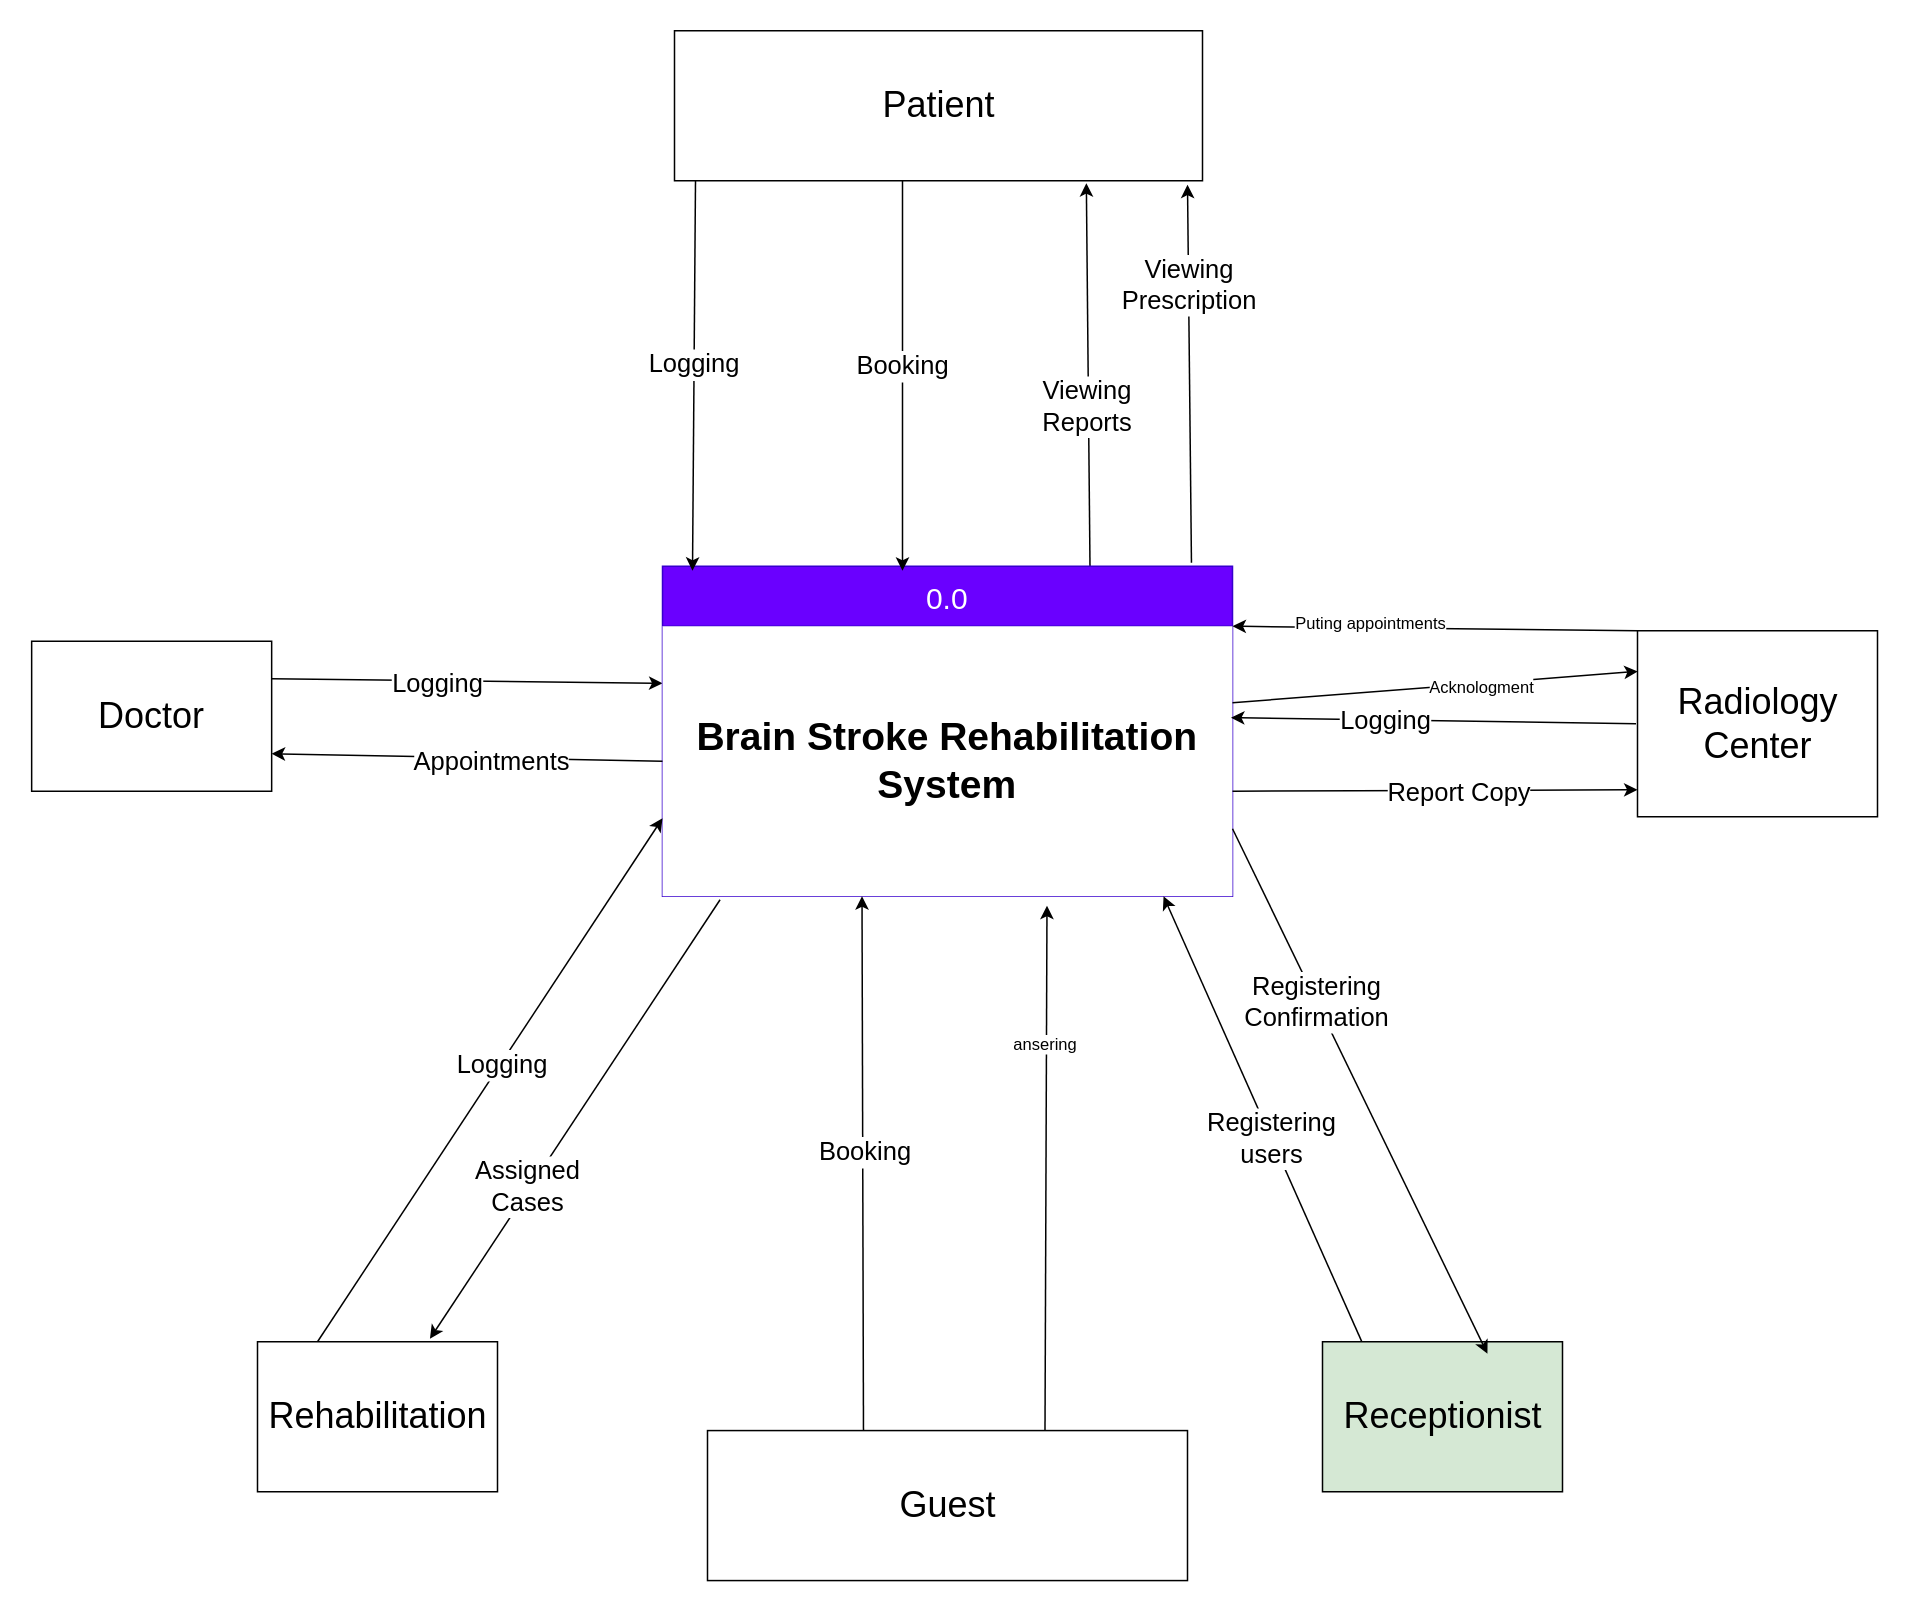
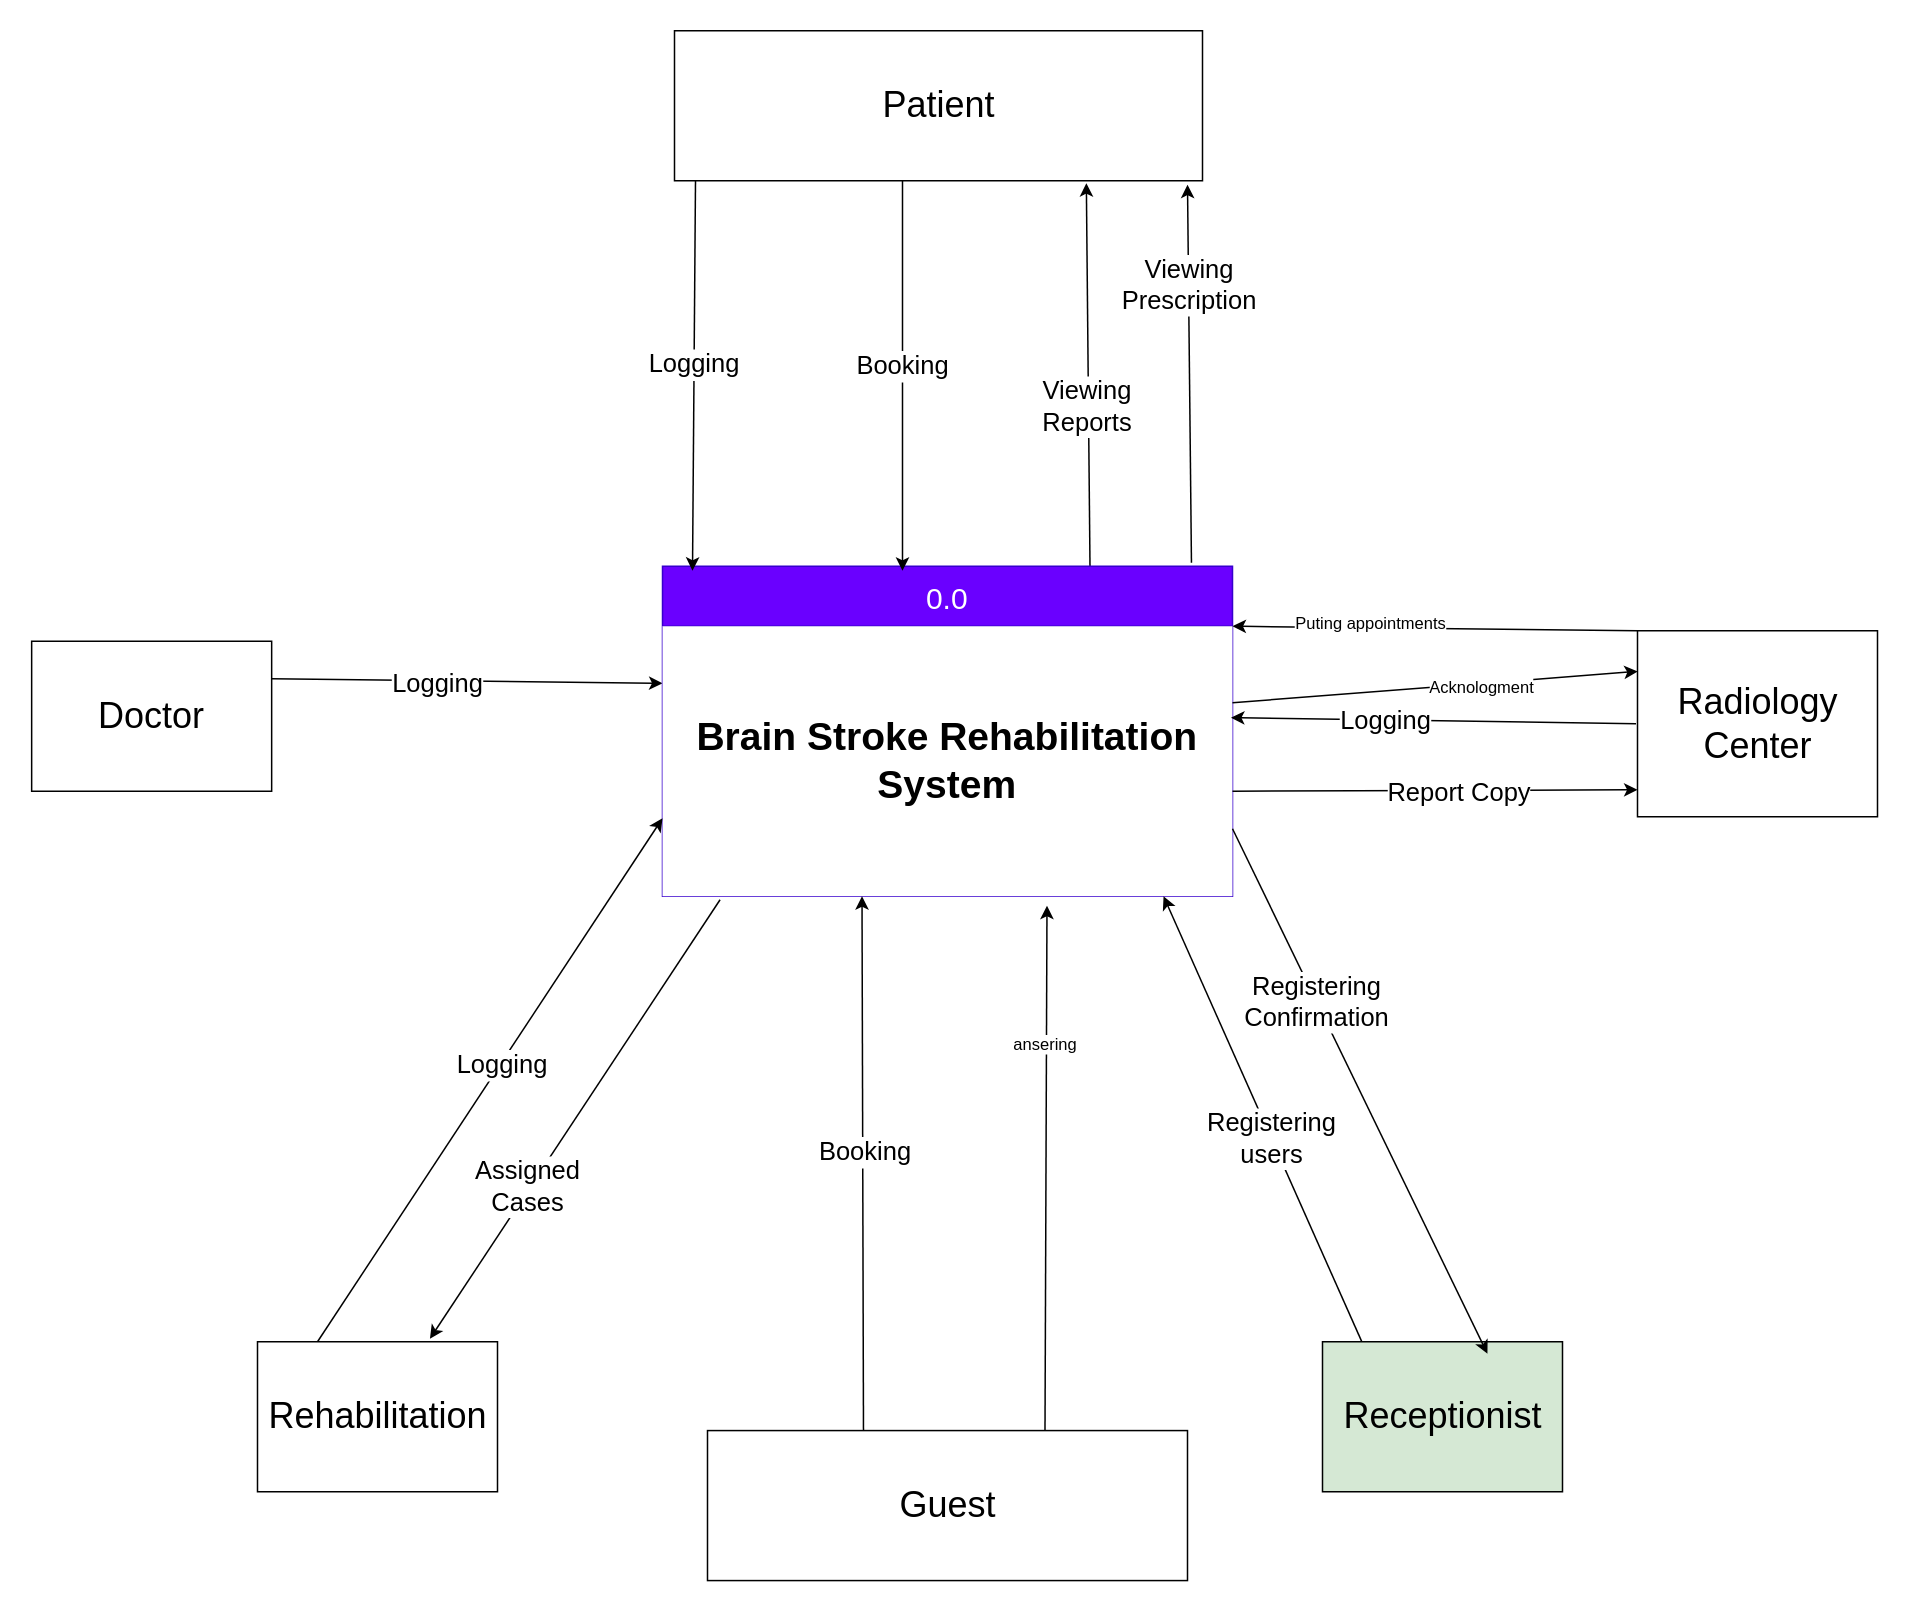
(472, 758) -> none
